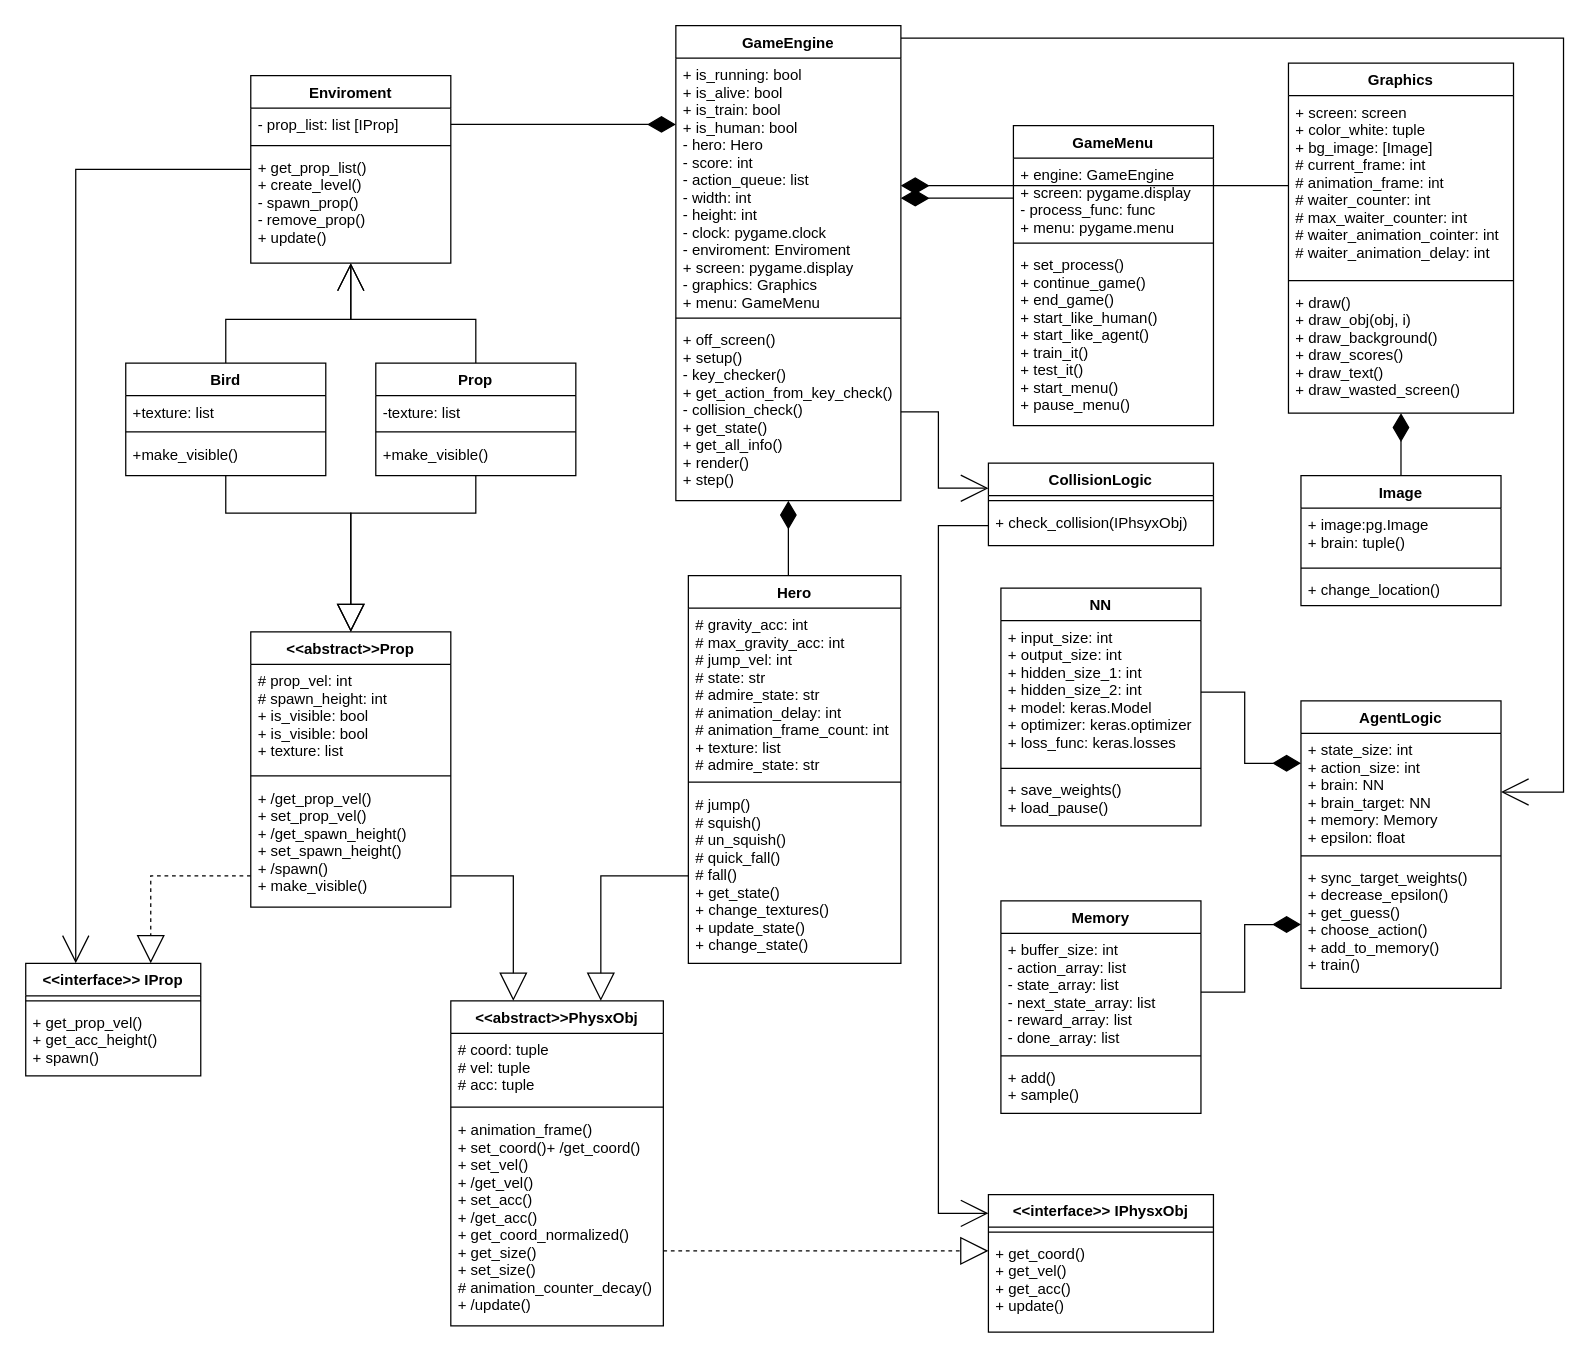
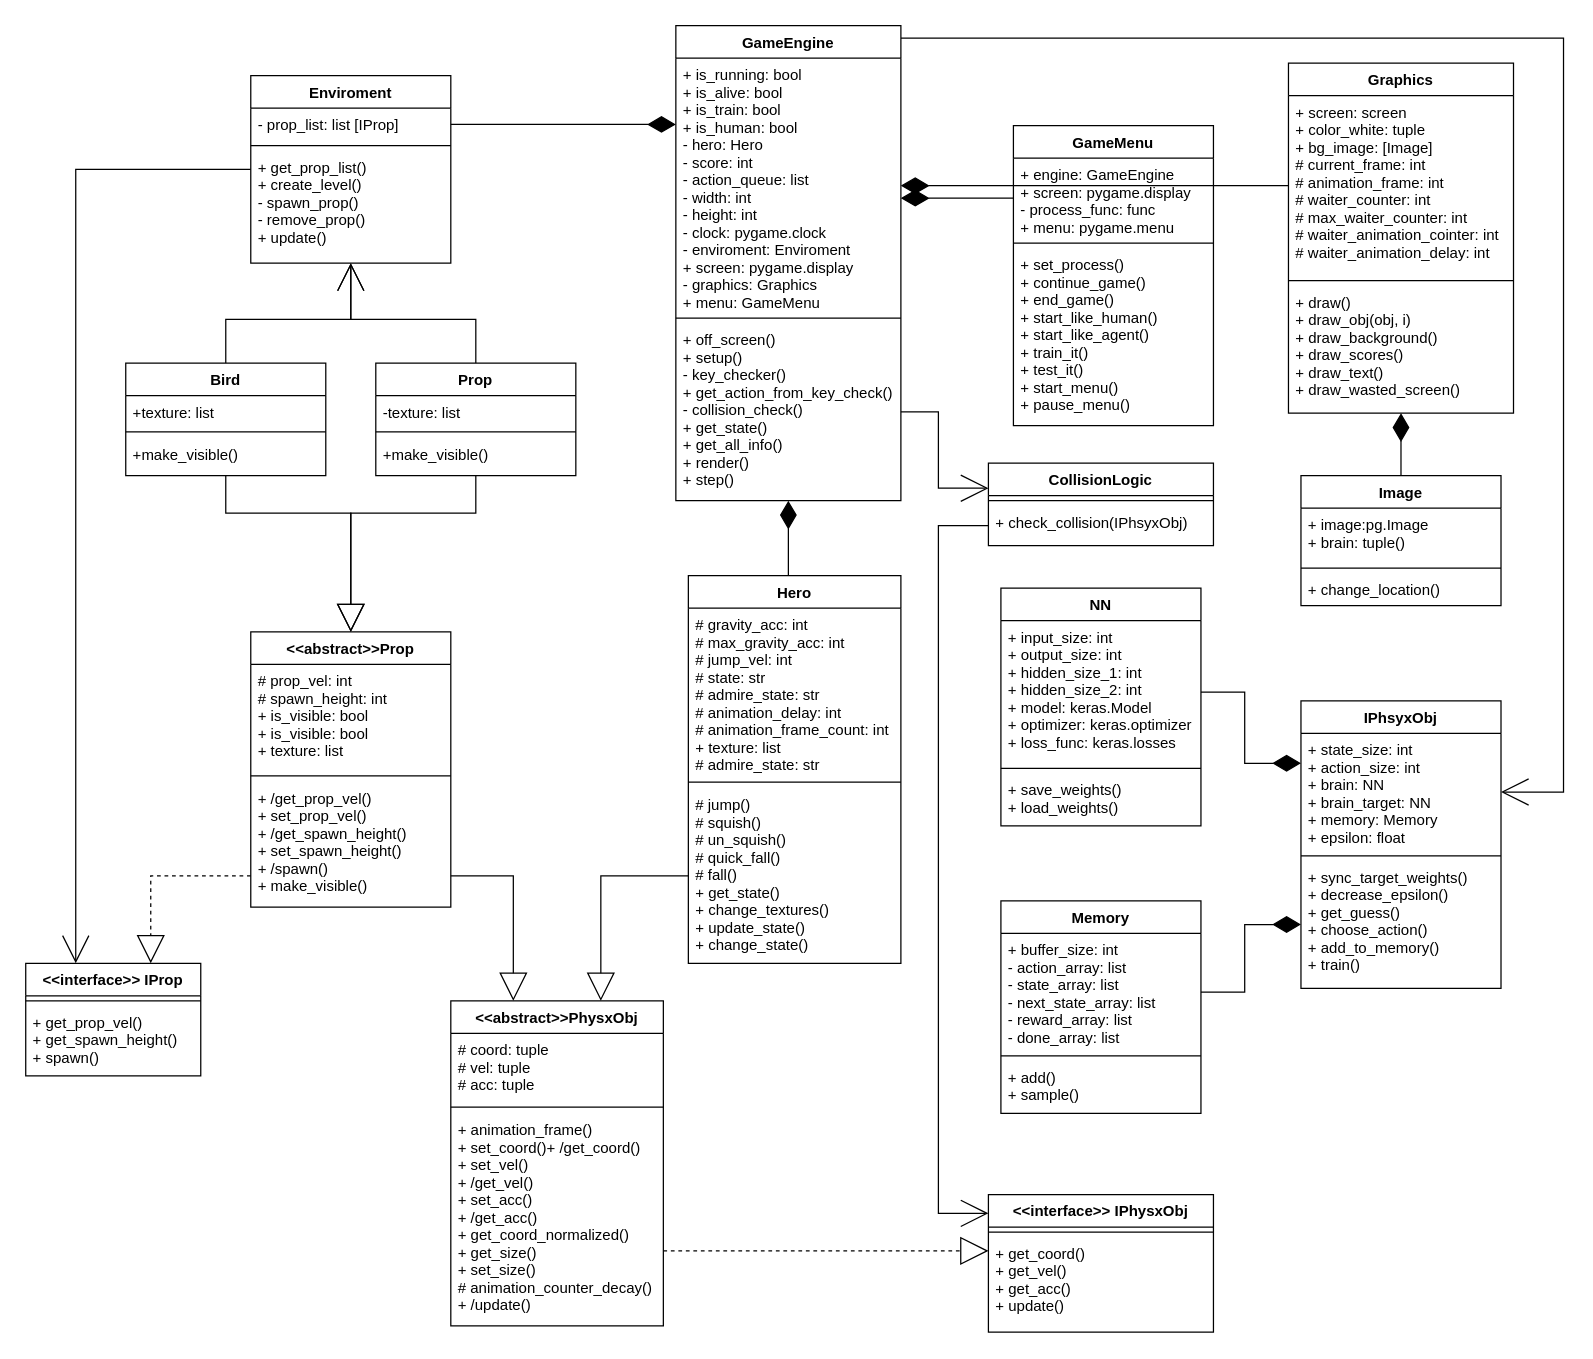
(1400, 718) -> (1400, 718)
(1071, 790) -> (1071, 790)
(96, 1023) -> (96, 1023)
